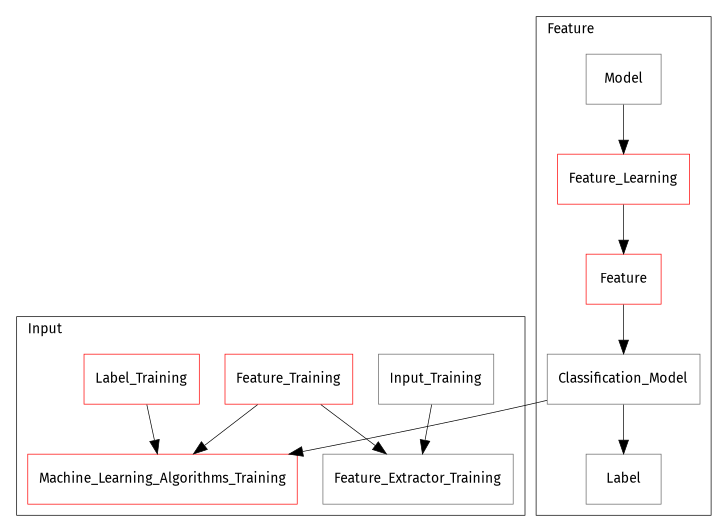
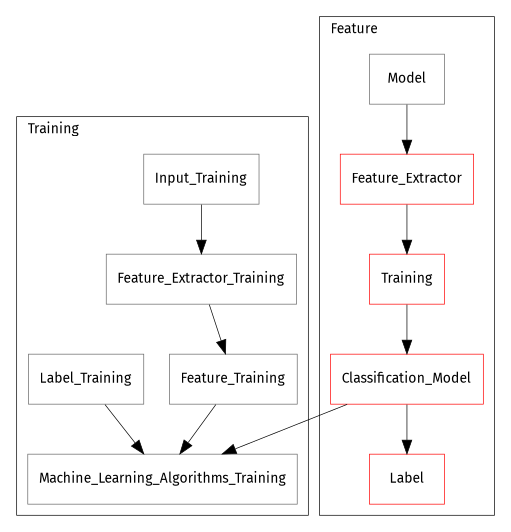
(624, 179) -> (407, 179)
(624, 279) -> (407, 279)
(45, 330) -> (53, 130)
(142, 379) -> (86, 379)
(289, 379) -> (233, 379)
(624, 379) -> (407, 379)
(348, 425) -> (215, 323)
(162, 479) -> (162, 479)
(624, 479) -> (407, 479)
